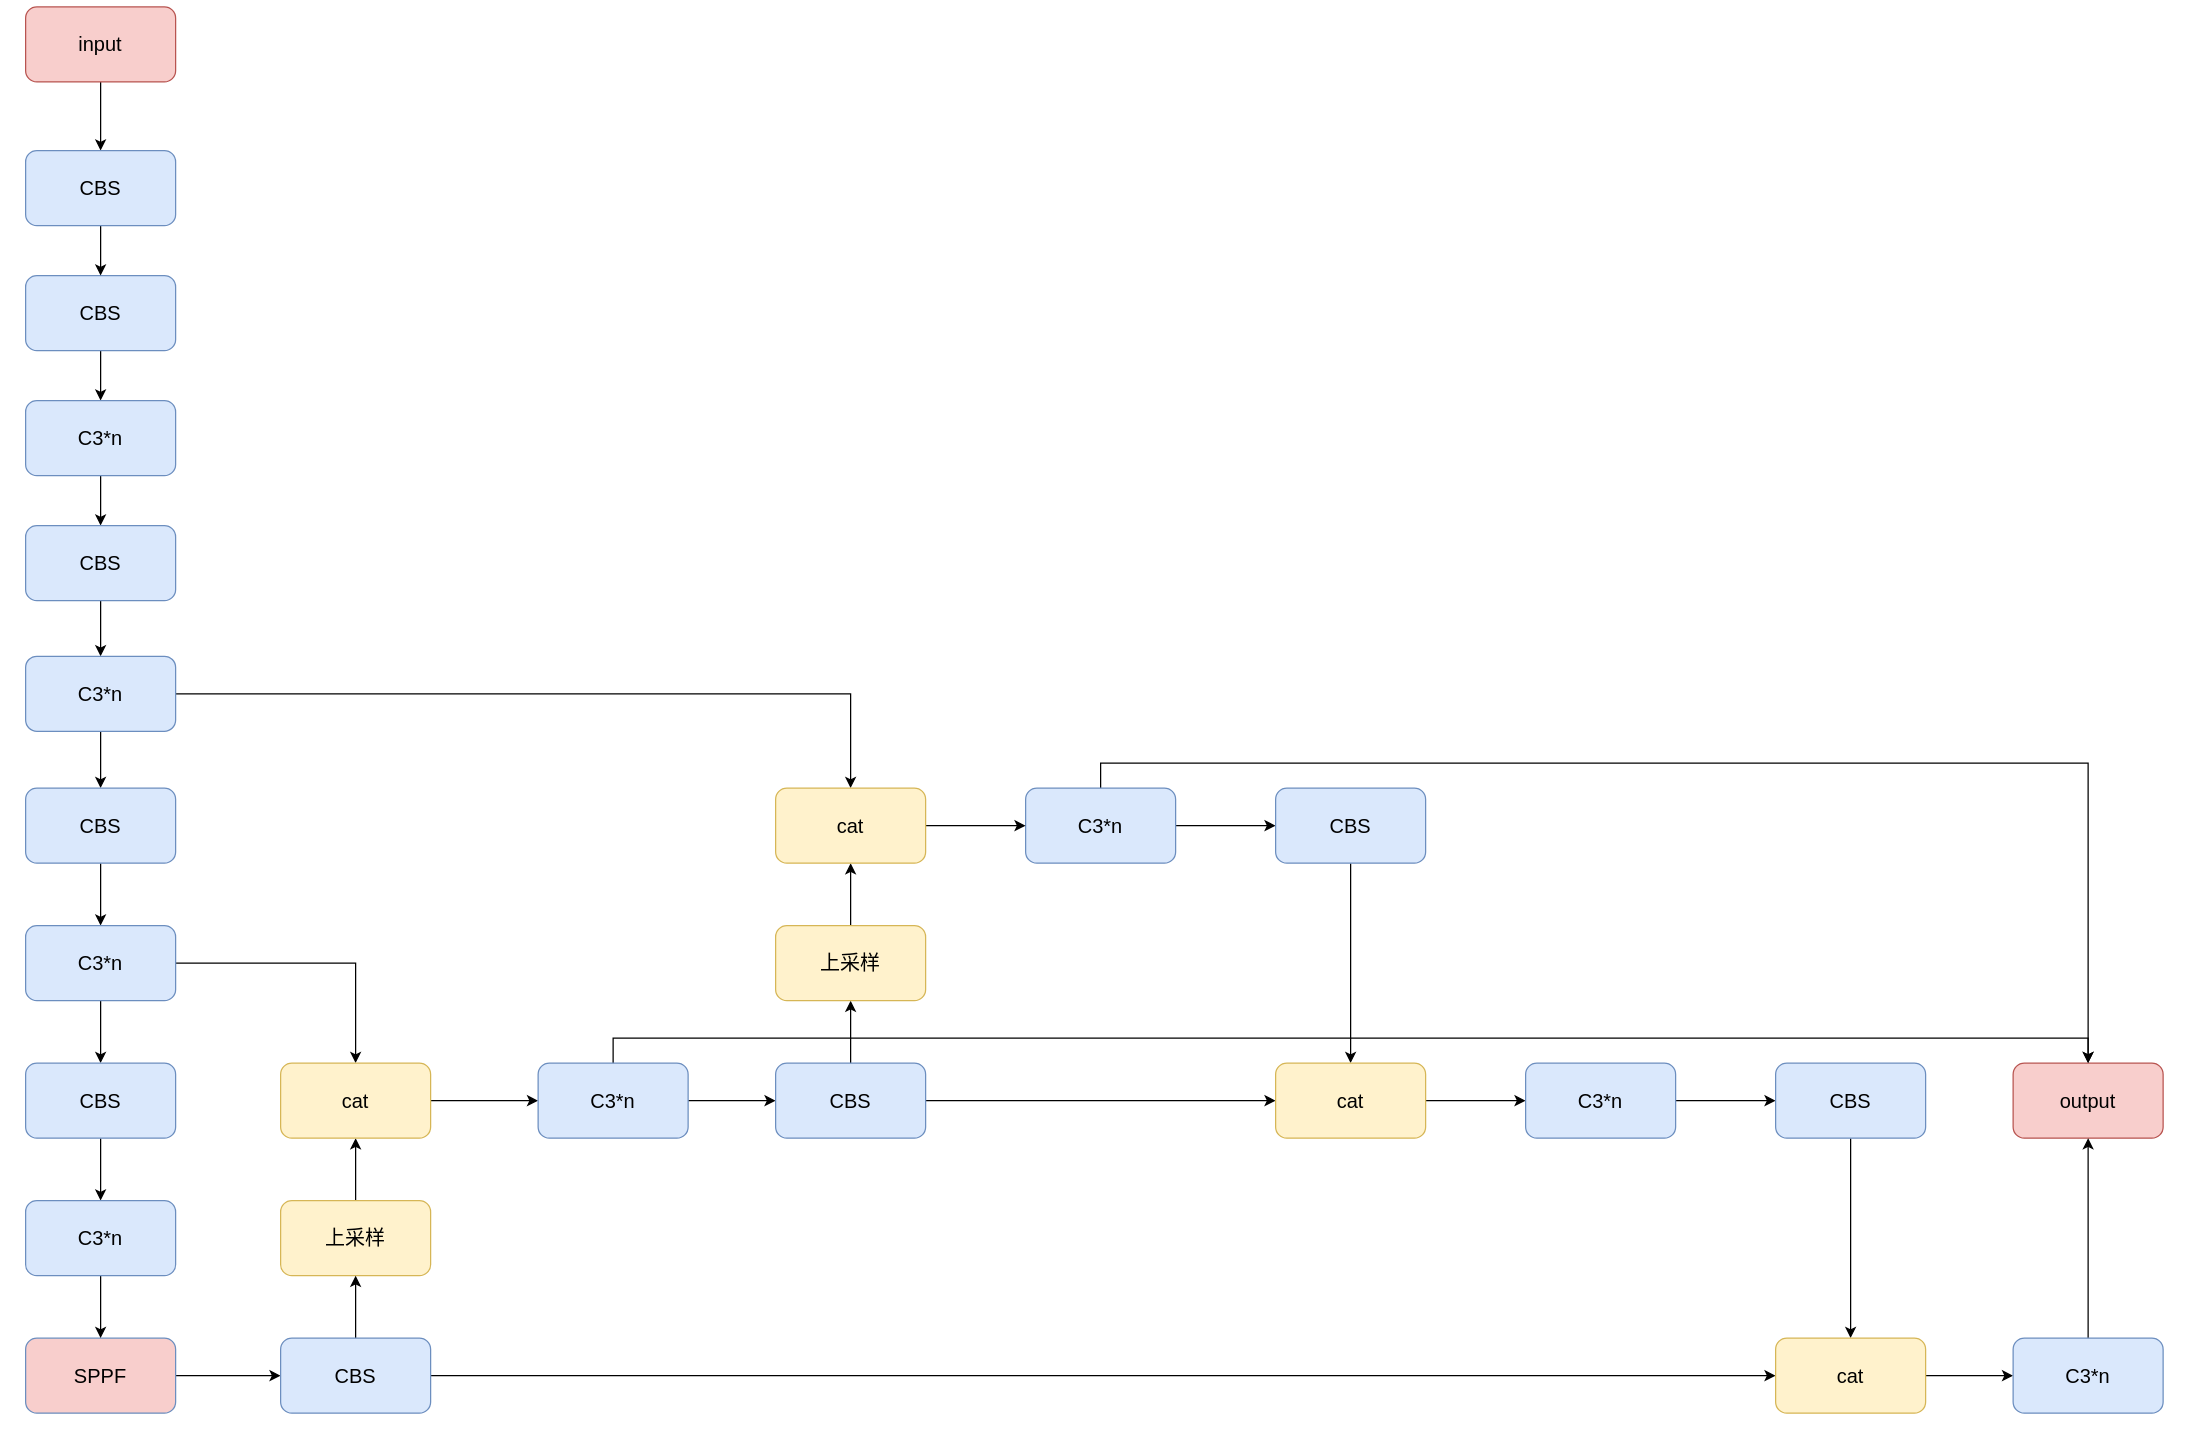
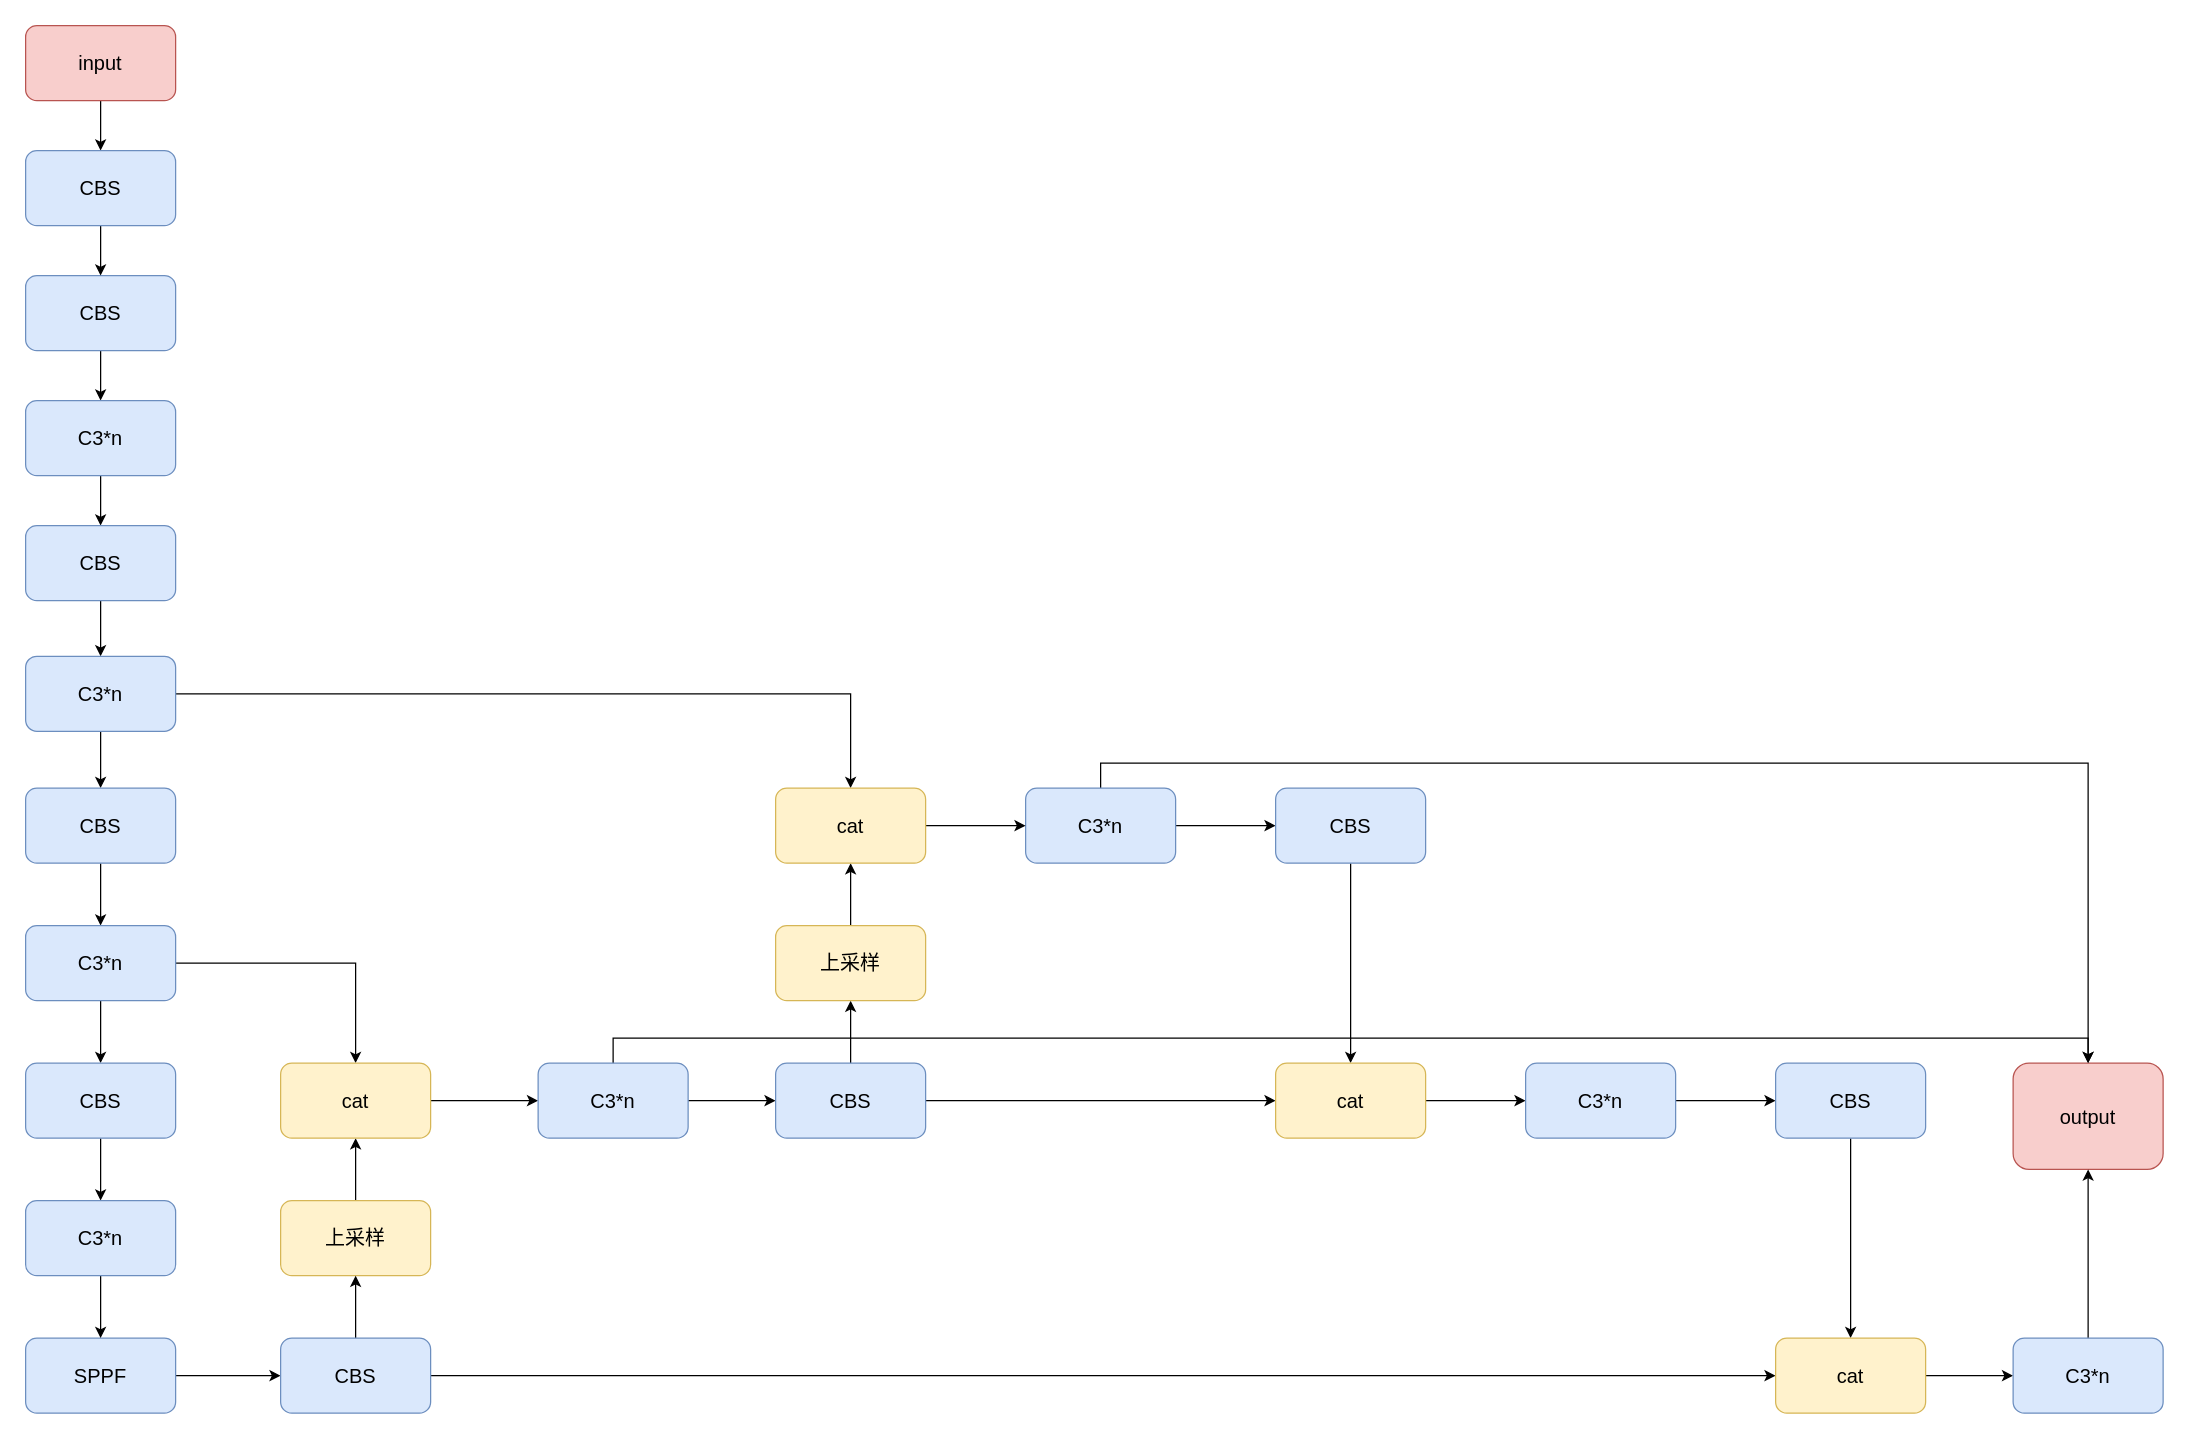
(101, 44) -> (101, 63)
(2088, 1101) -> (2088, 1116)
(101, 1376) -> (101, 1376)
